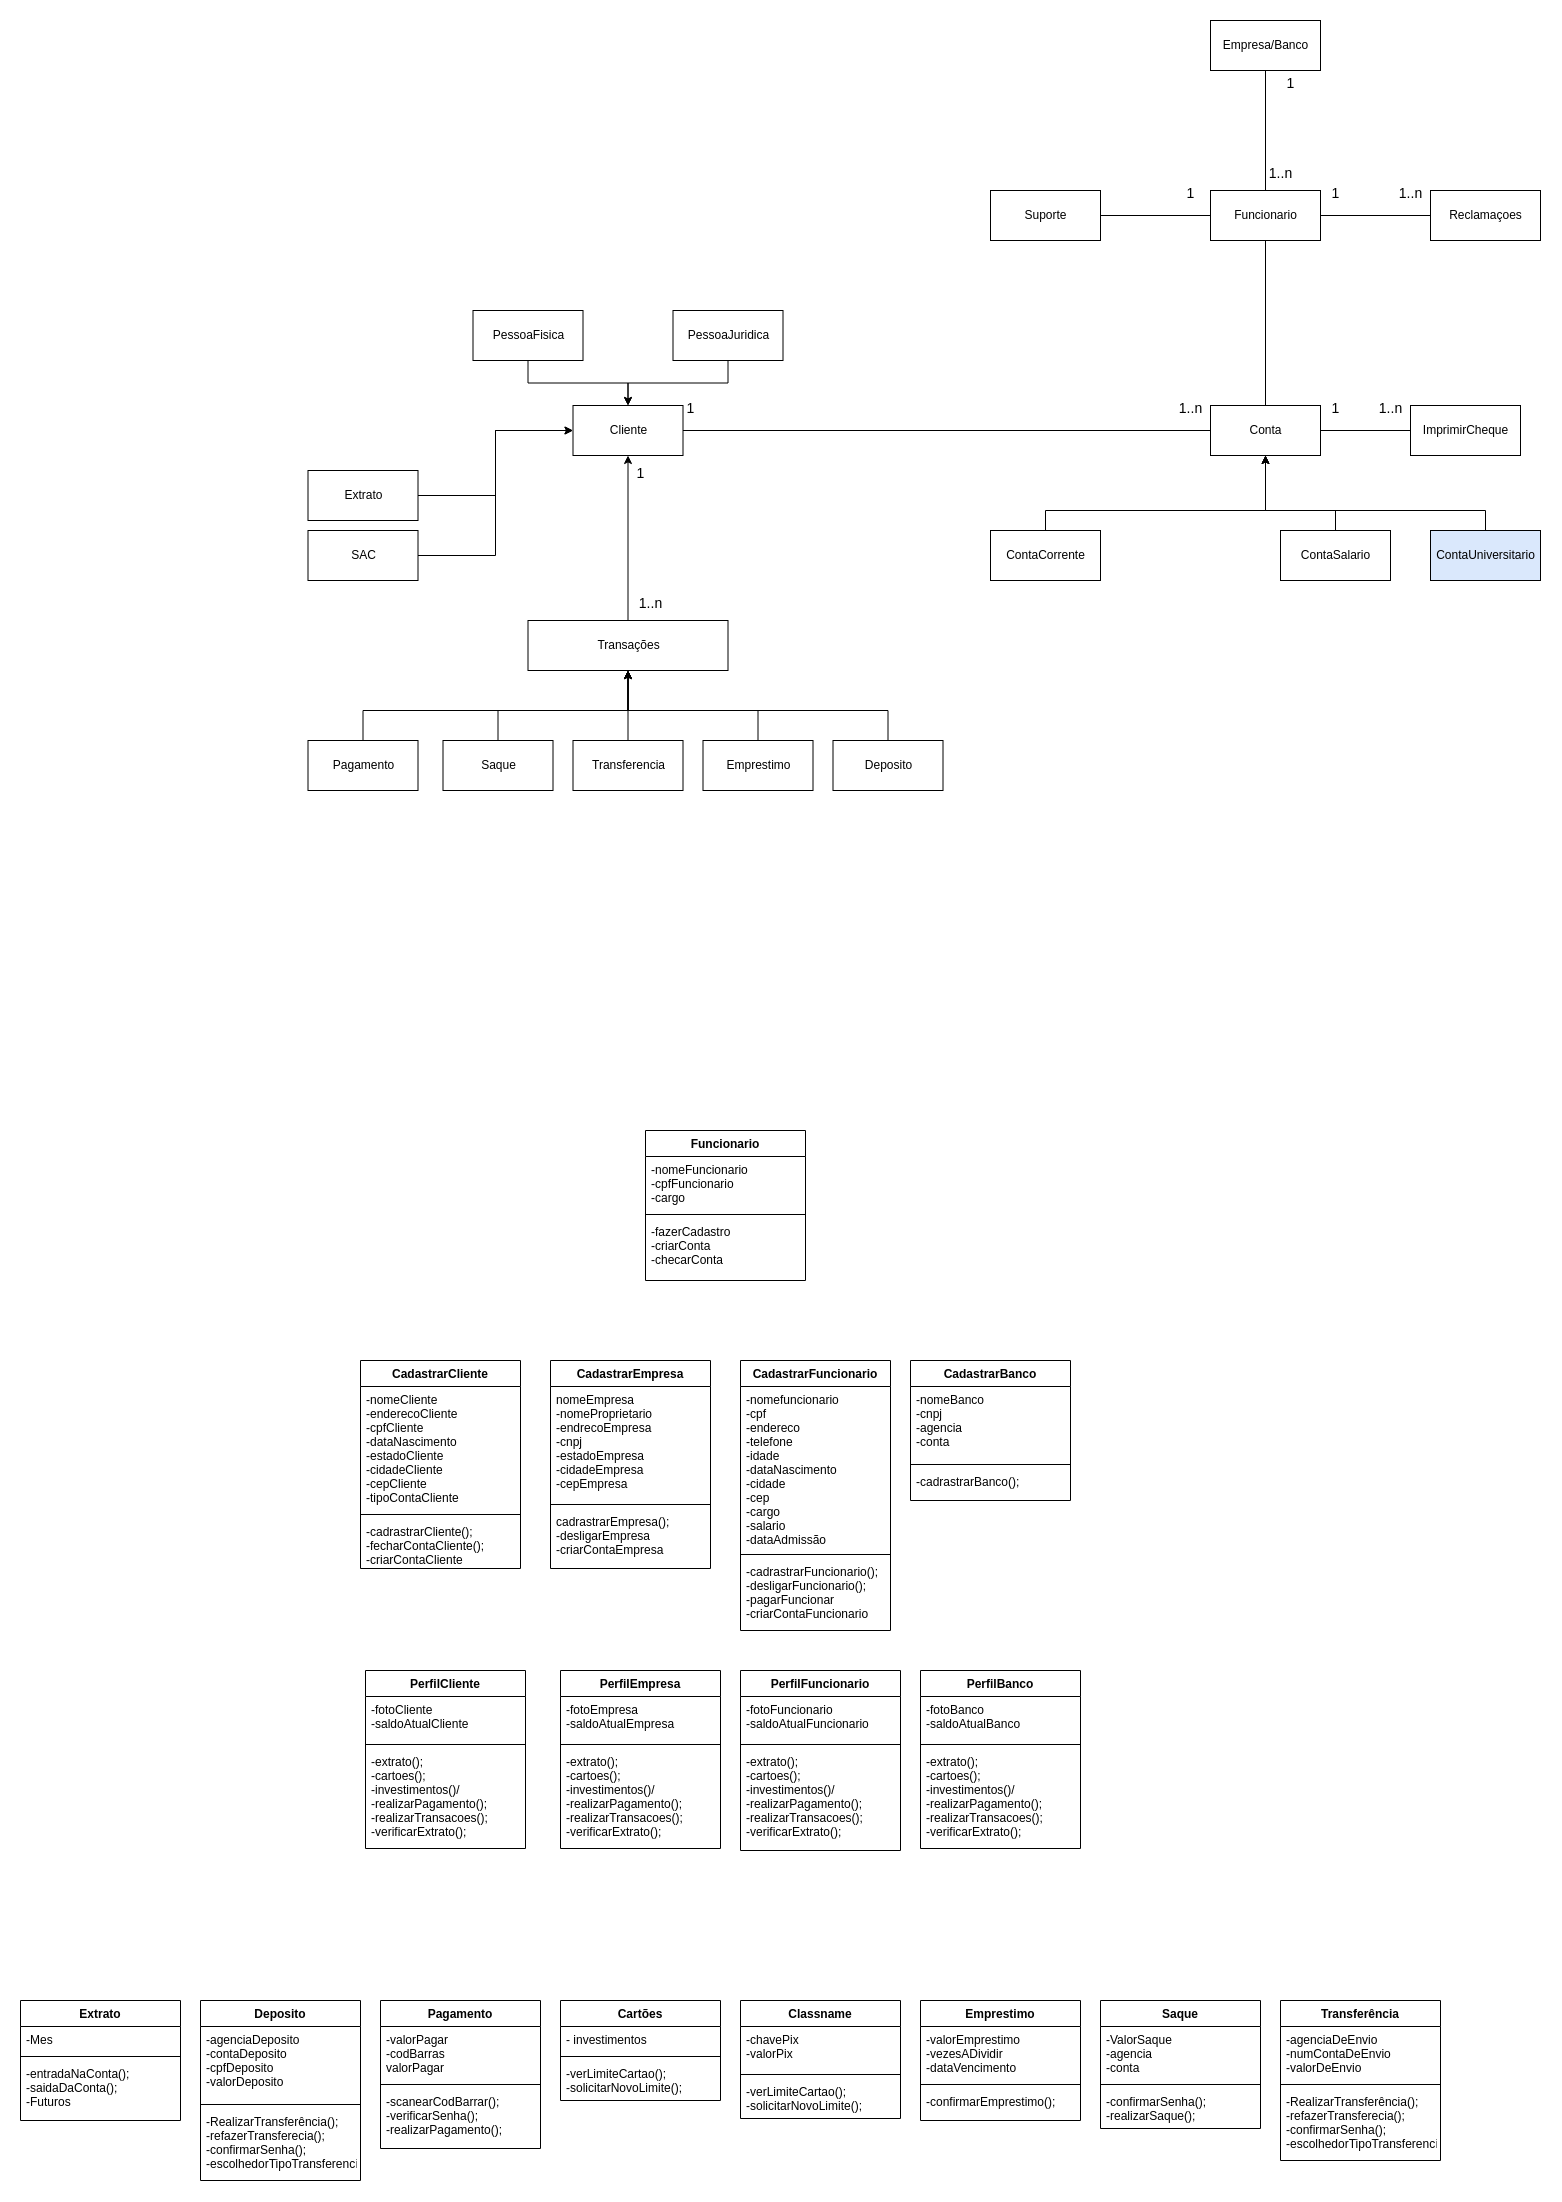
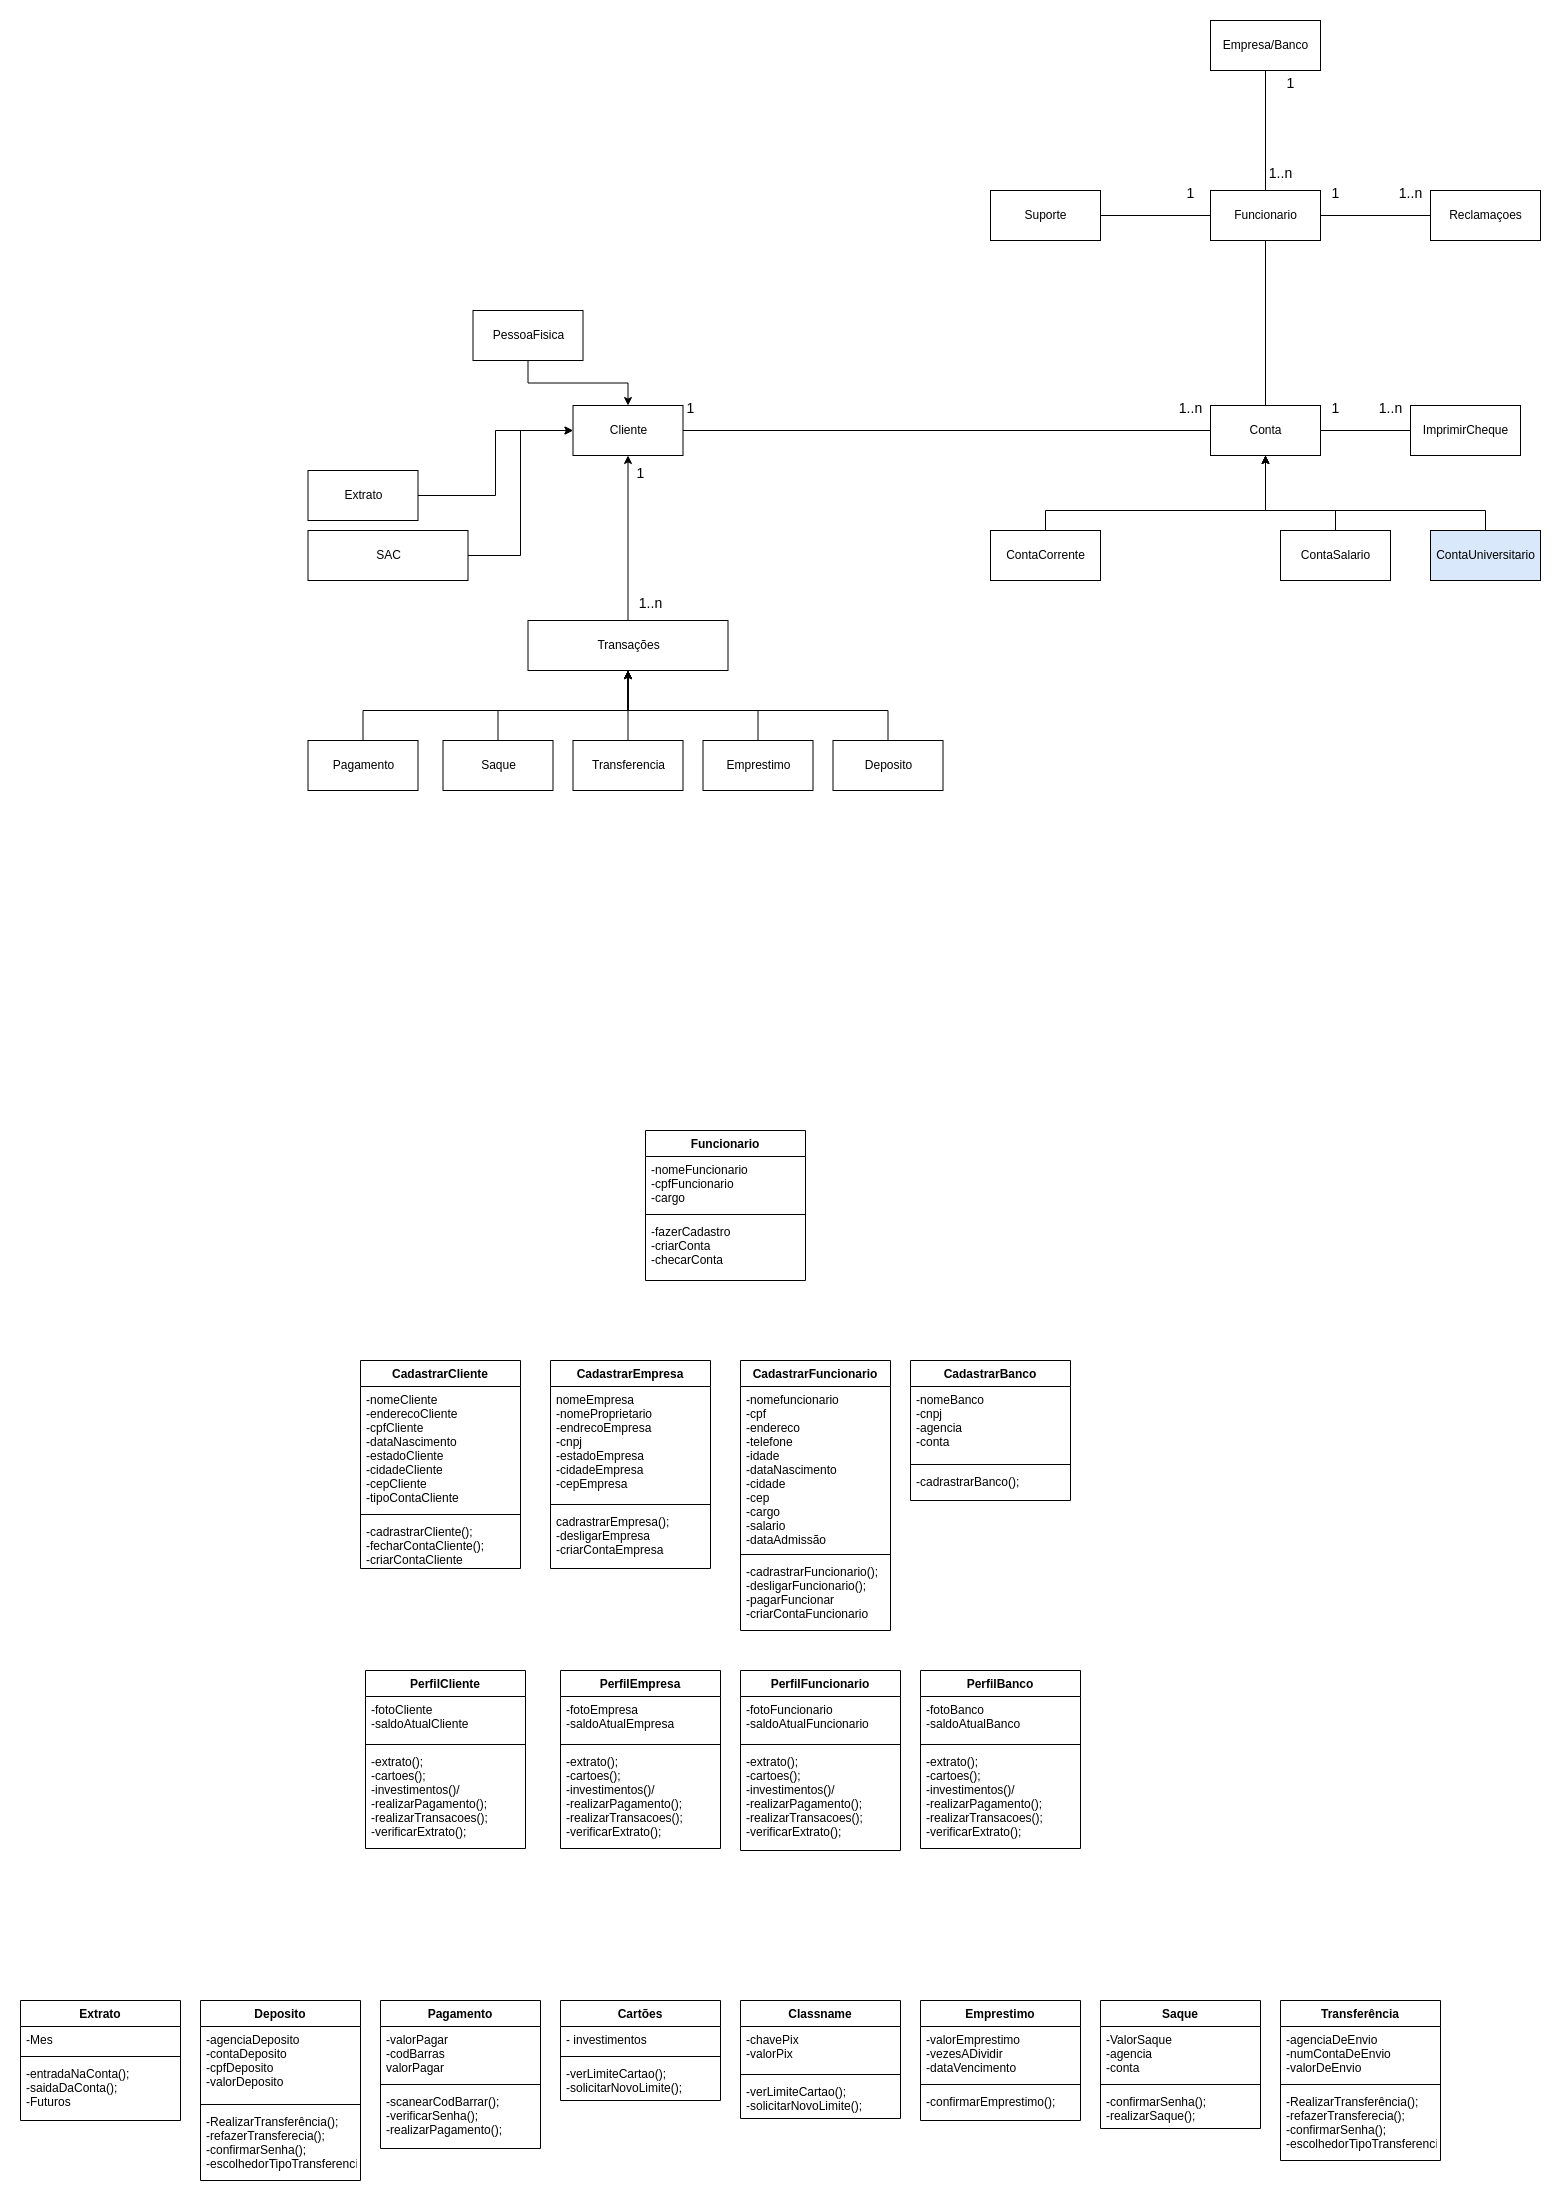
(728, 336) -> none
(690, 383) -> none
(363, 556) -> (388, 556)
